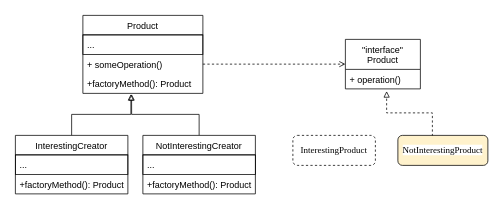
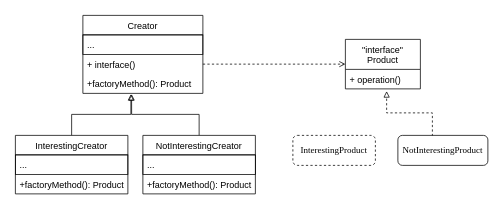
(143, 26) -> (143, 26)
(128, 65) -> (117, 65)
(443, 150) -> (443, 150)
